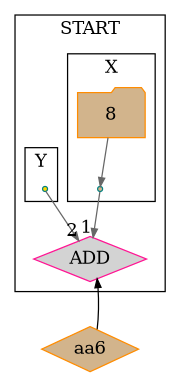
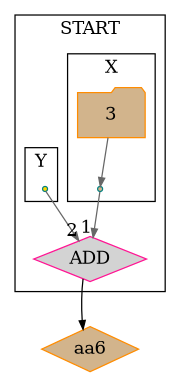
(111, 115) -> (111, 115)
(99, 309) -> (82, 300)
